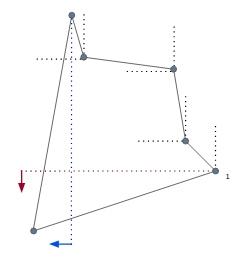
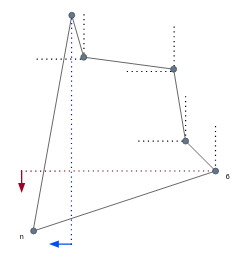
(228, 177) -> (228, 177)
none -> (21, 237)
